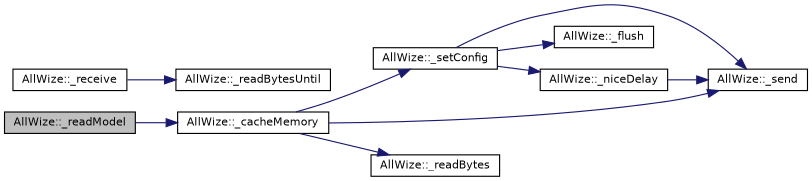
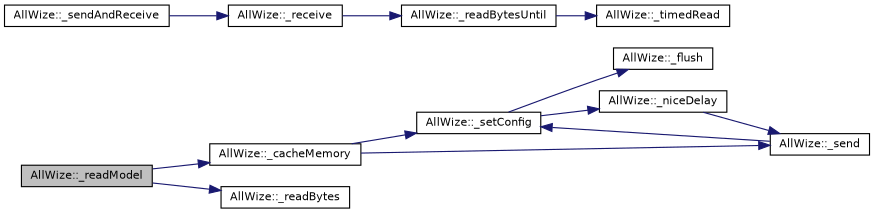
(601, 5) -> (661, 134)
none -> (87, 16)
none -> (663, 16)
(339, 143) -> (181, 186)
